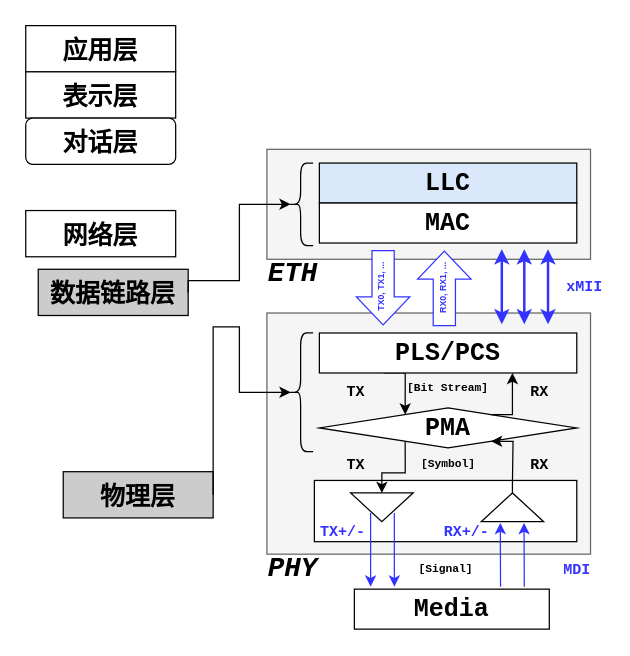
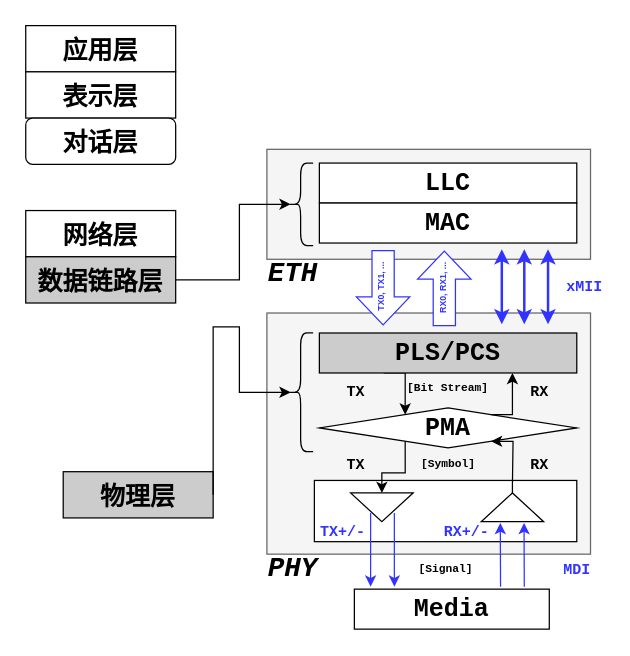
(448, 183) -> (448, 183)
(113, 293) -> (101, 280)
(448, 353) -> (448, 353)
